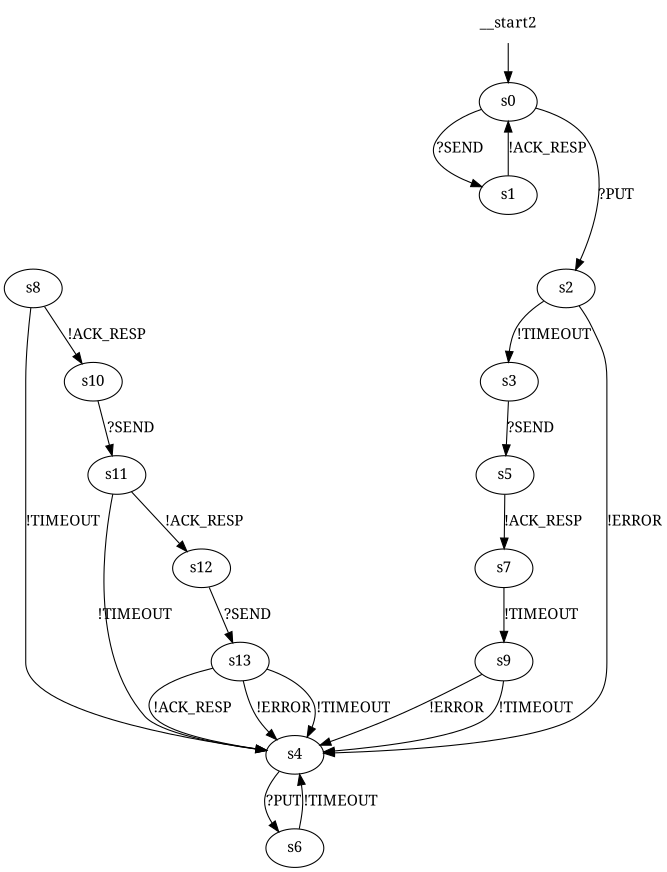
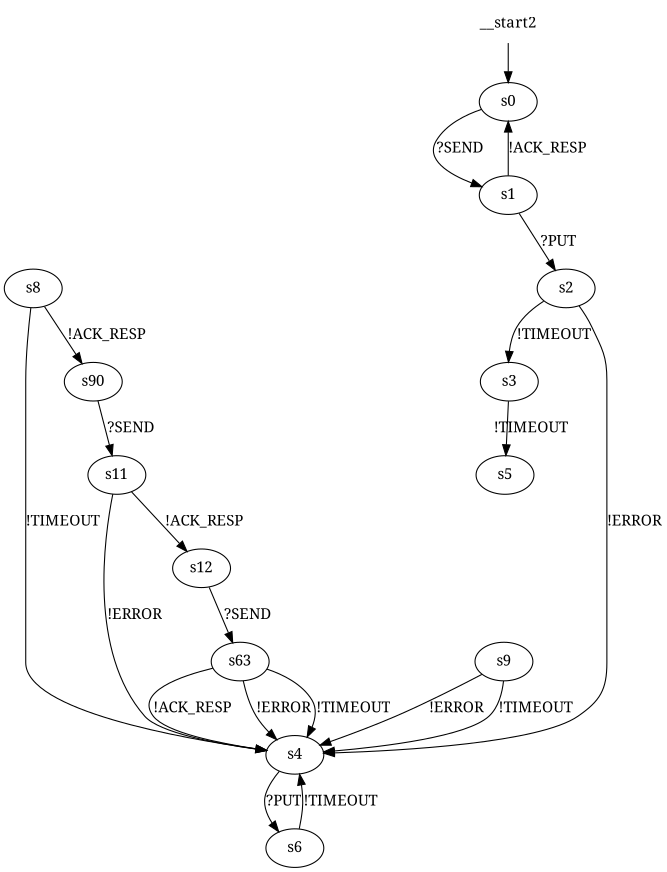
(598, 170) -> (534, 237)
(93, 382) -> (93, 382)
(531, 428) -> (531, 428)
(504, 568) -> none
(135, 615) -> (135, 615)
(240, 662) -> (240, 662)
